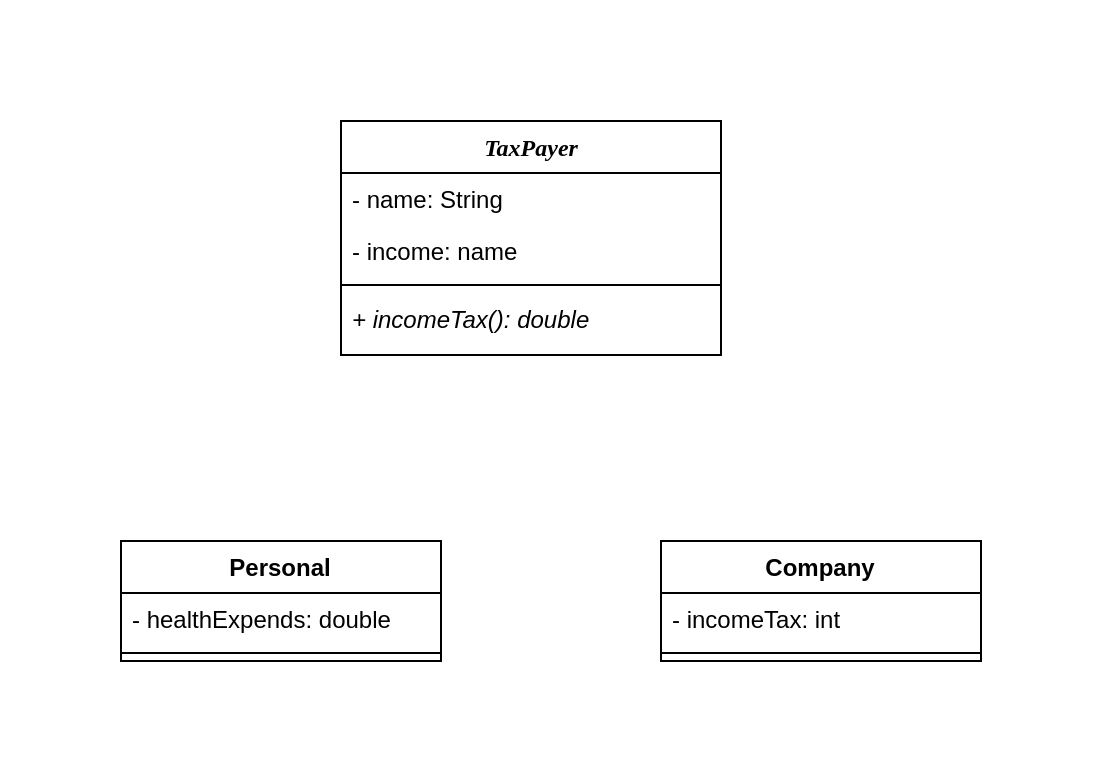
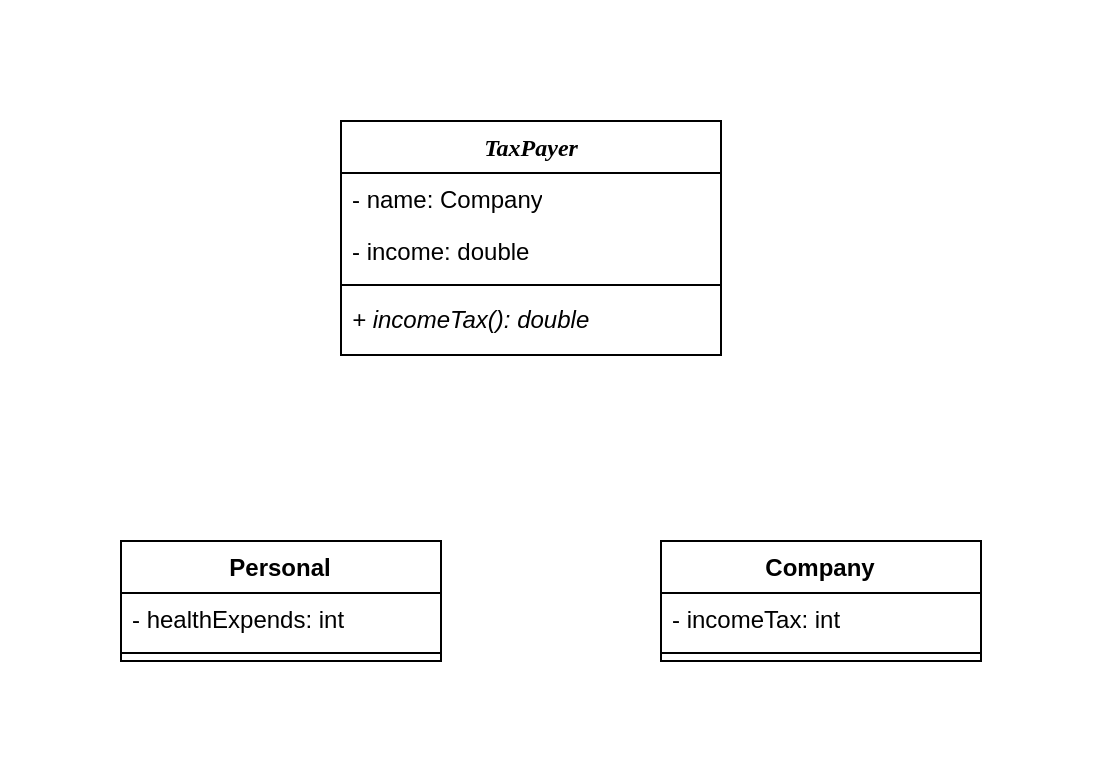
(435, 201) -> (444, 201)
(435, 253) -> (445, 253)
(271, 620) -> (251, 620)
